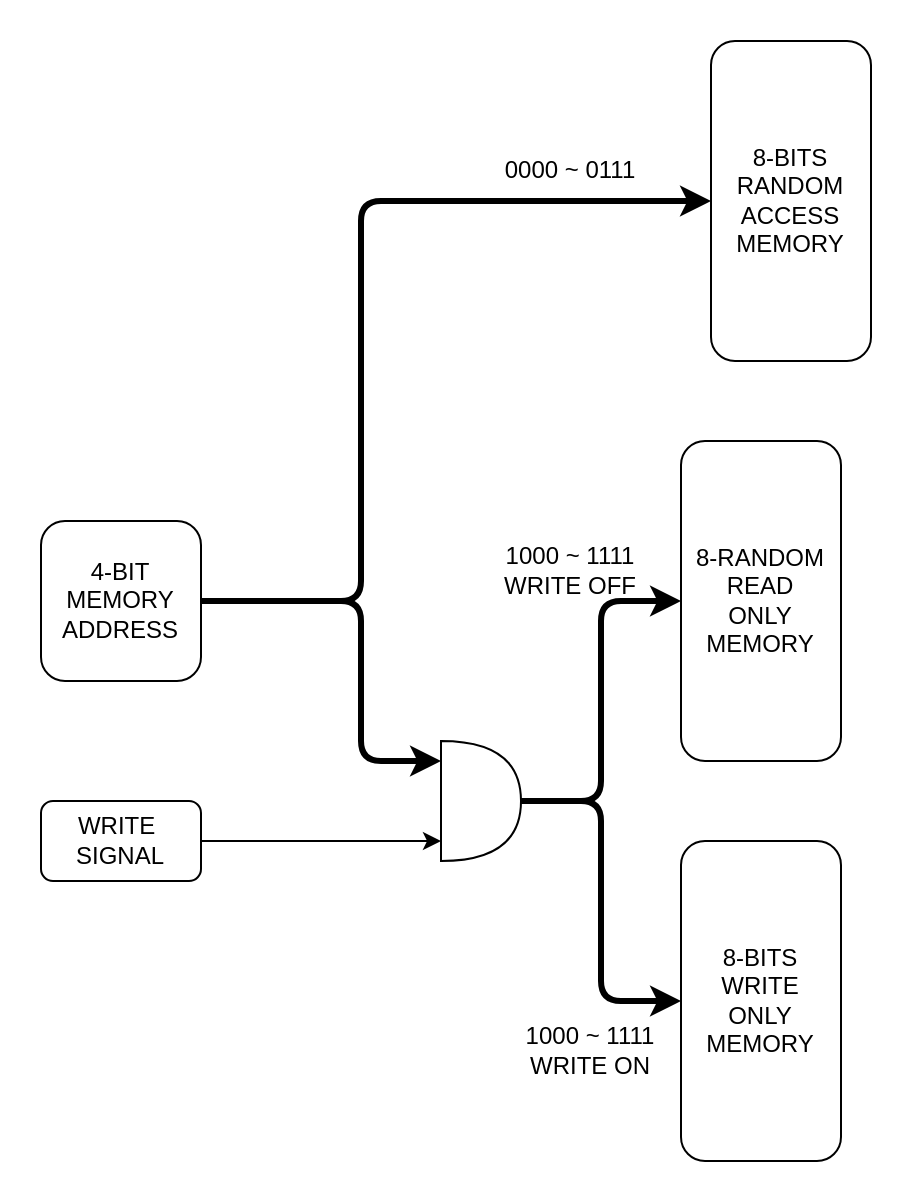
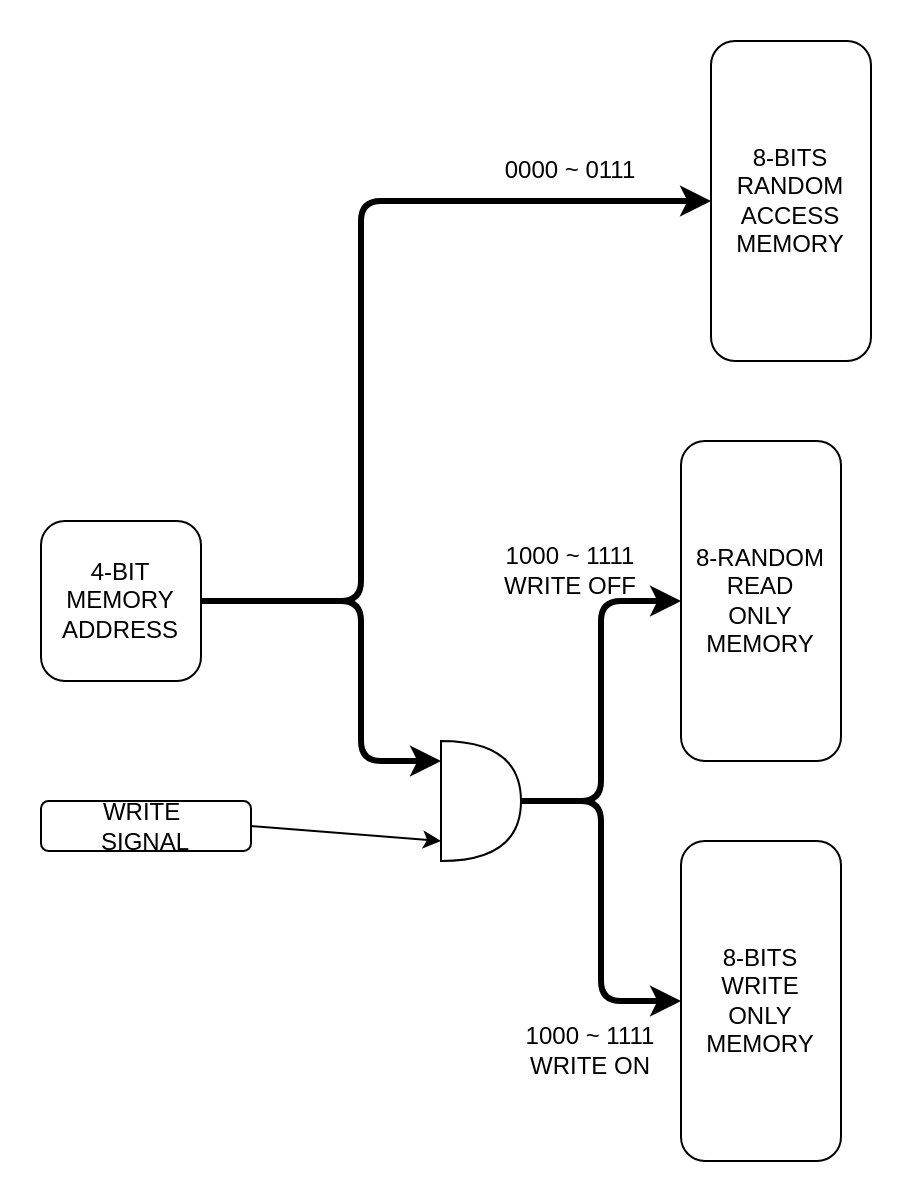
(121, 841) -> (146, 826)
